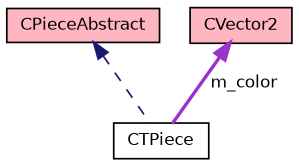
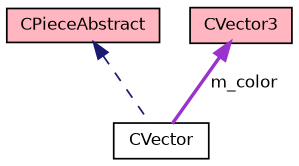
(241, 25) -> (241, 25)
(161, 141) -> (161, 141)
